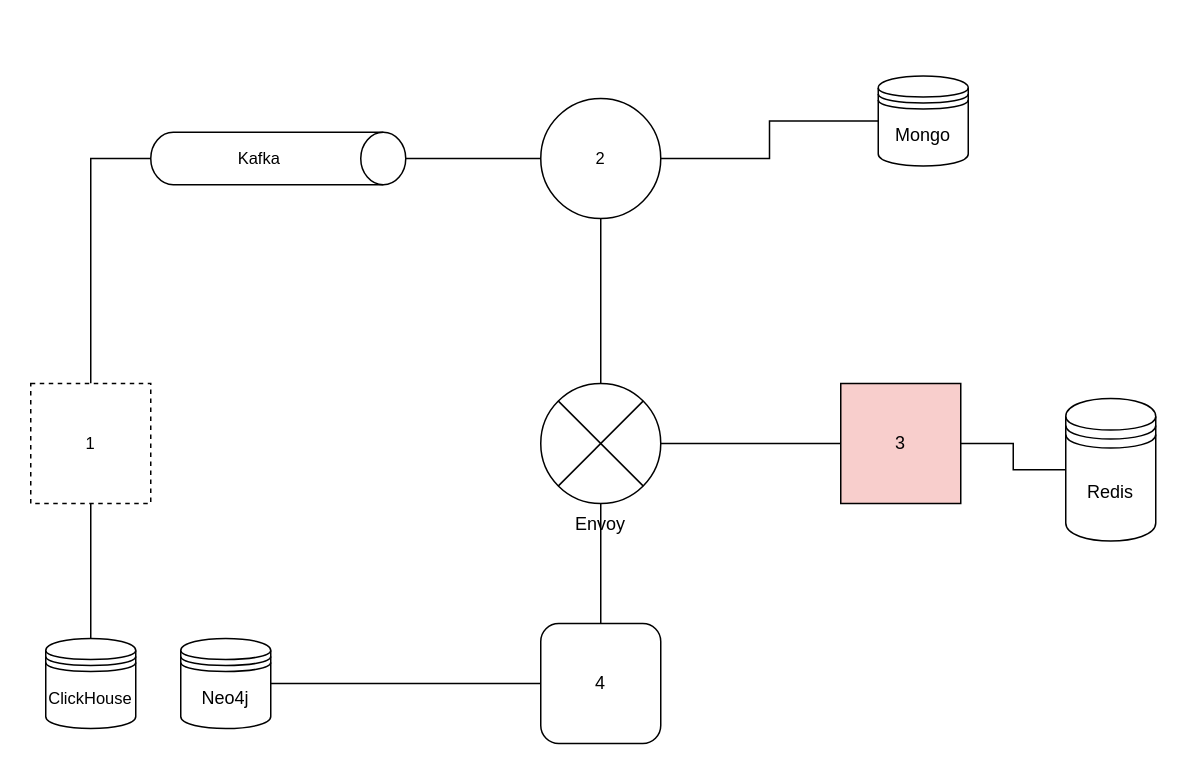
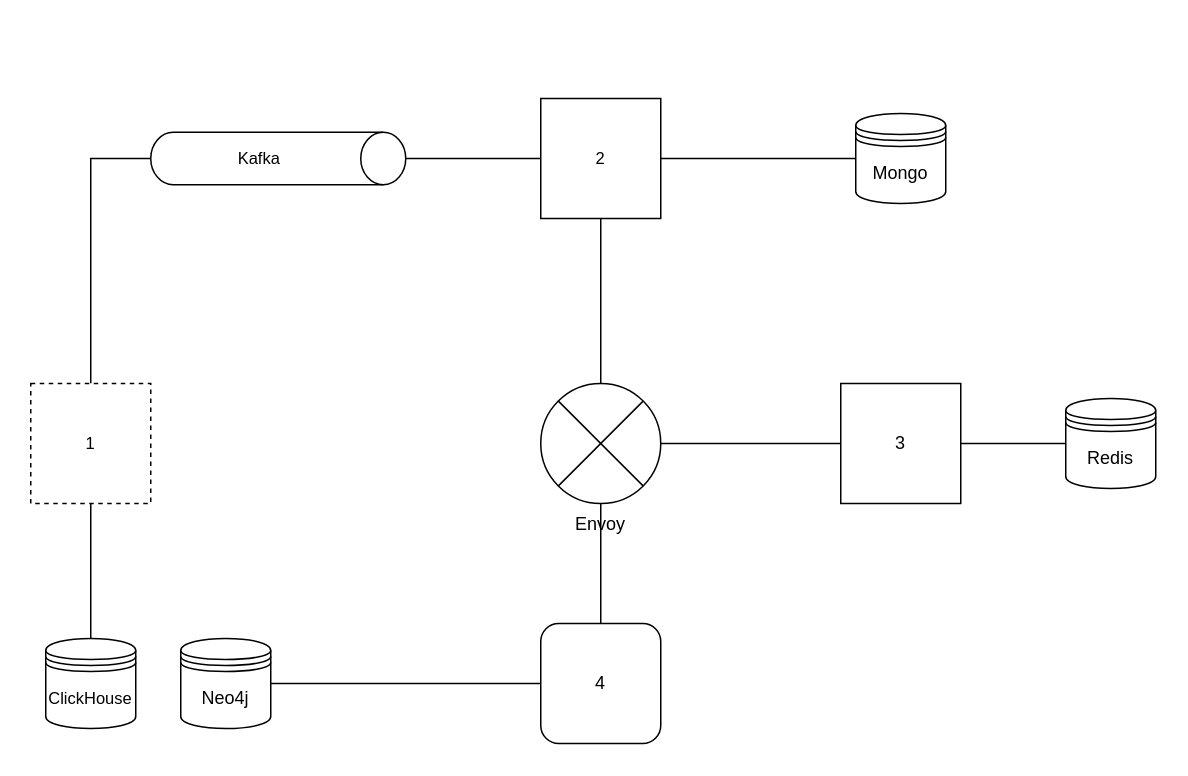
(923, 121) -> (901, 158)
(601, 158) -> (601, 158)
(901, 443) -> (901, 443)
(1111, 470) -> (1111, 443)
